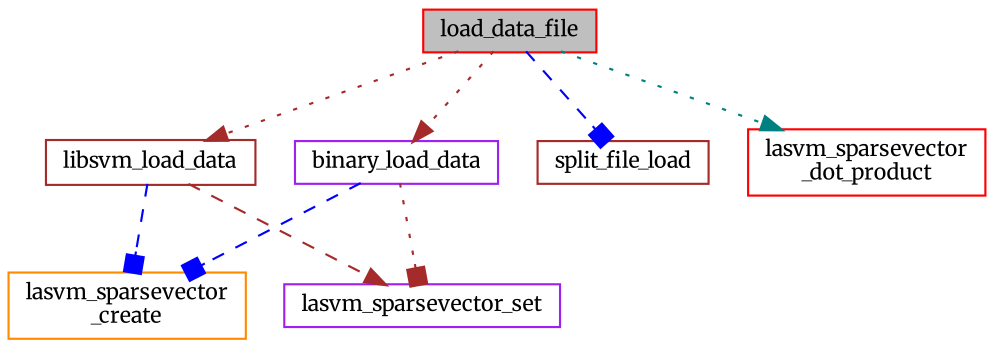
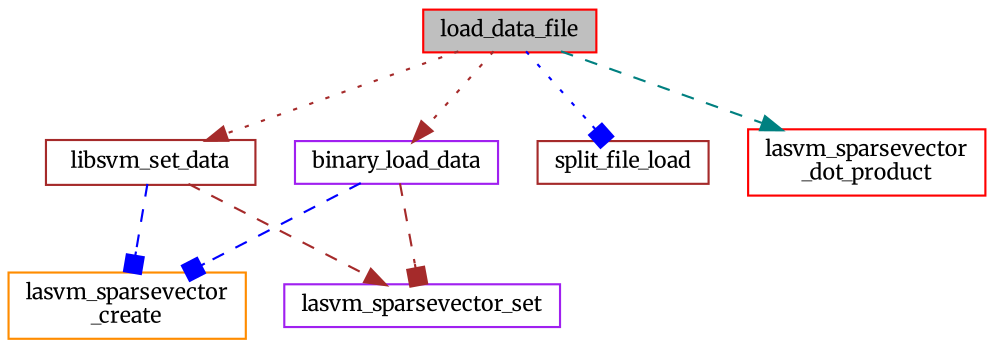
(661, 87) -> (661, 87)
(559, 89) -> (559, 89)
(151, 162) -> (151, 162)
(407, 223) -> (407, 223)
